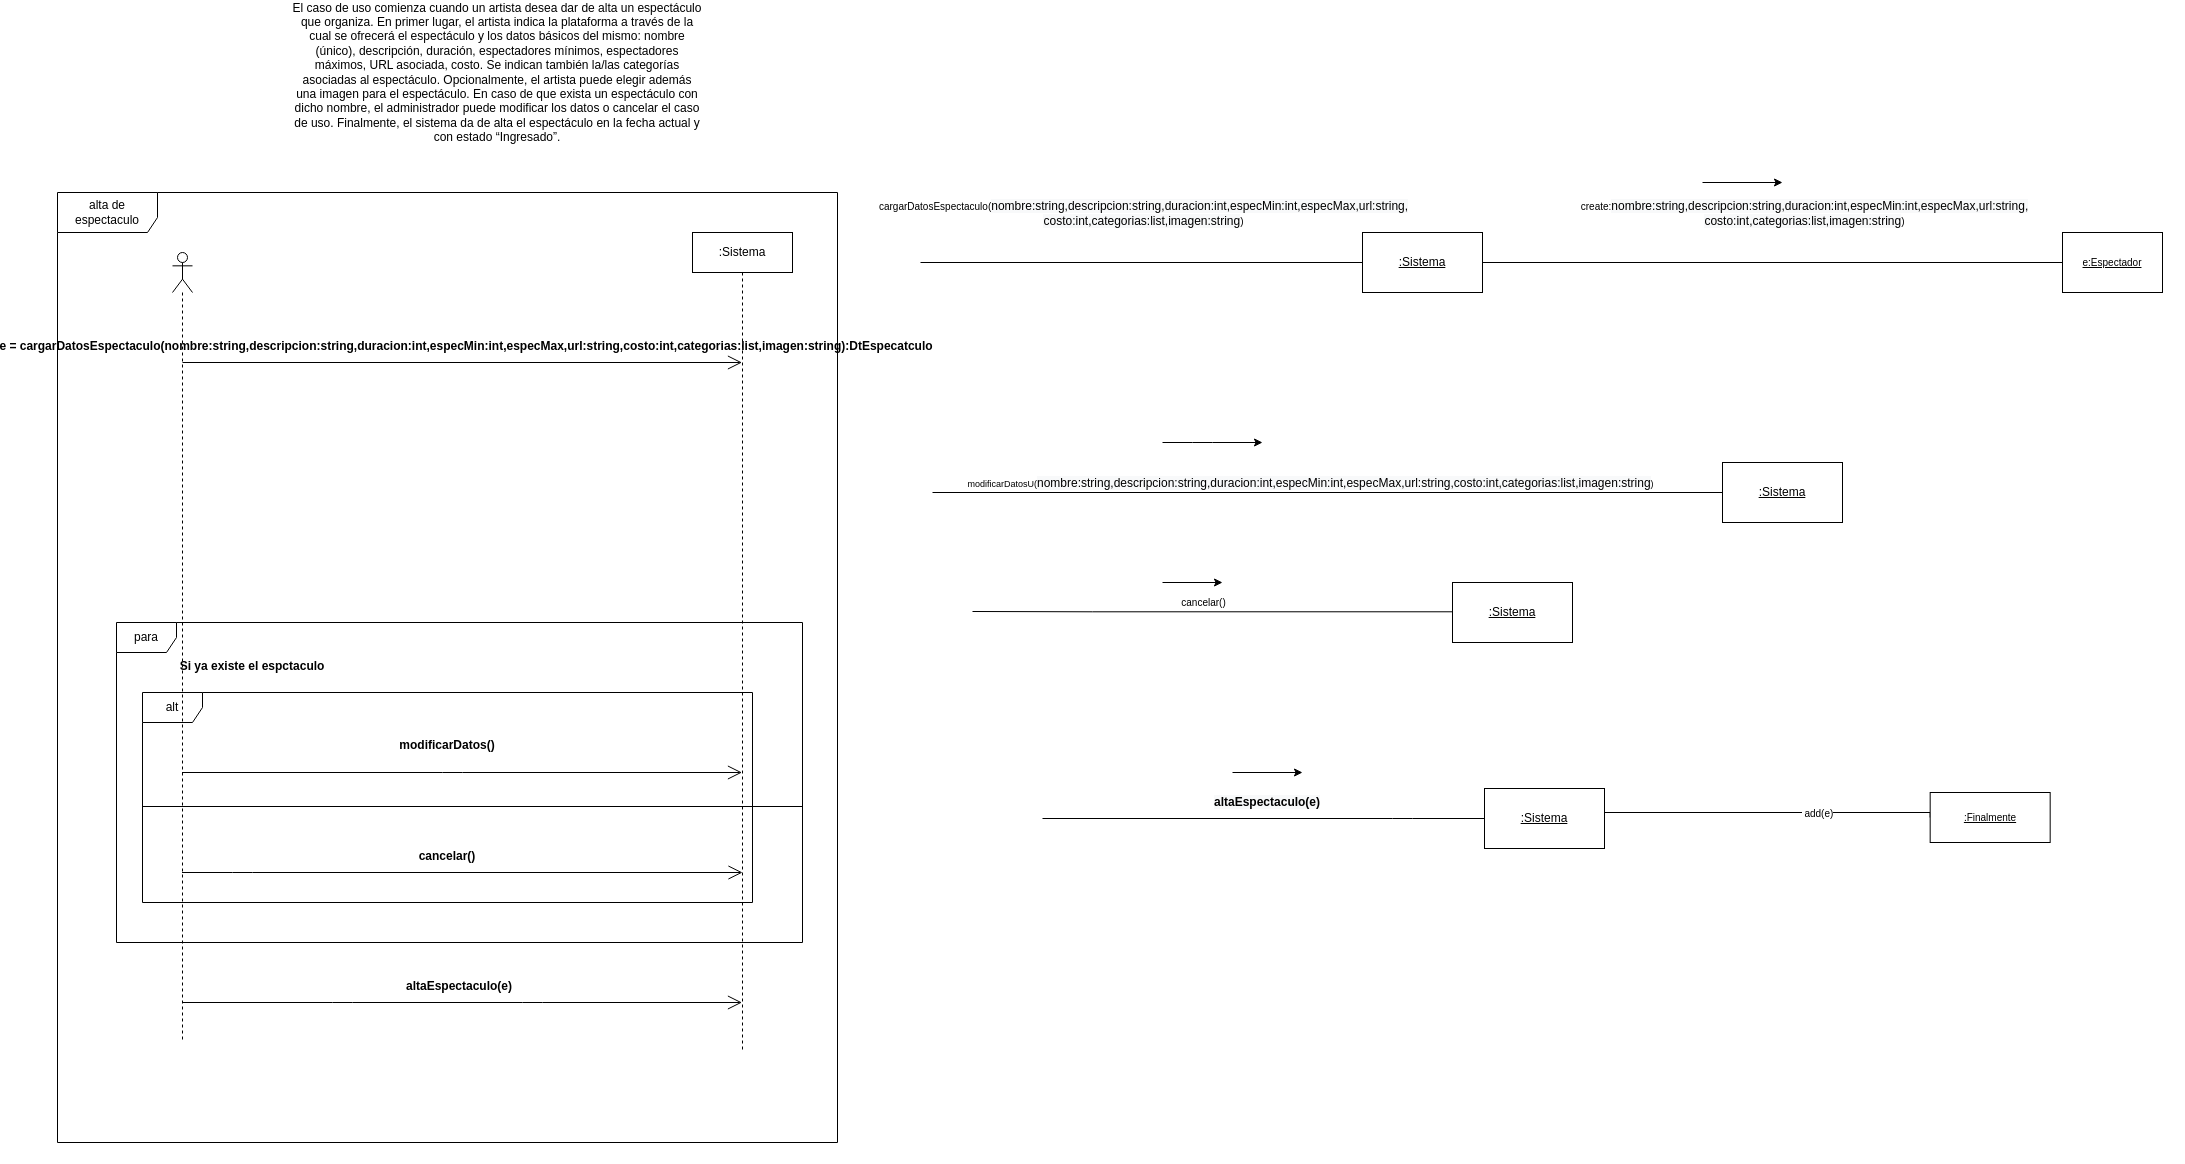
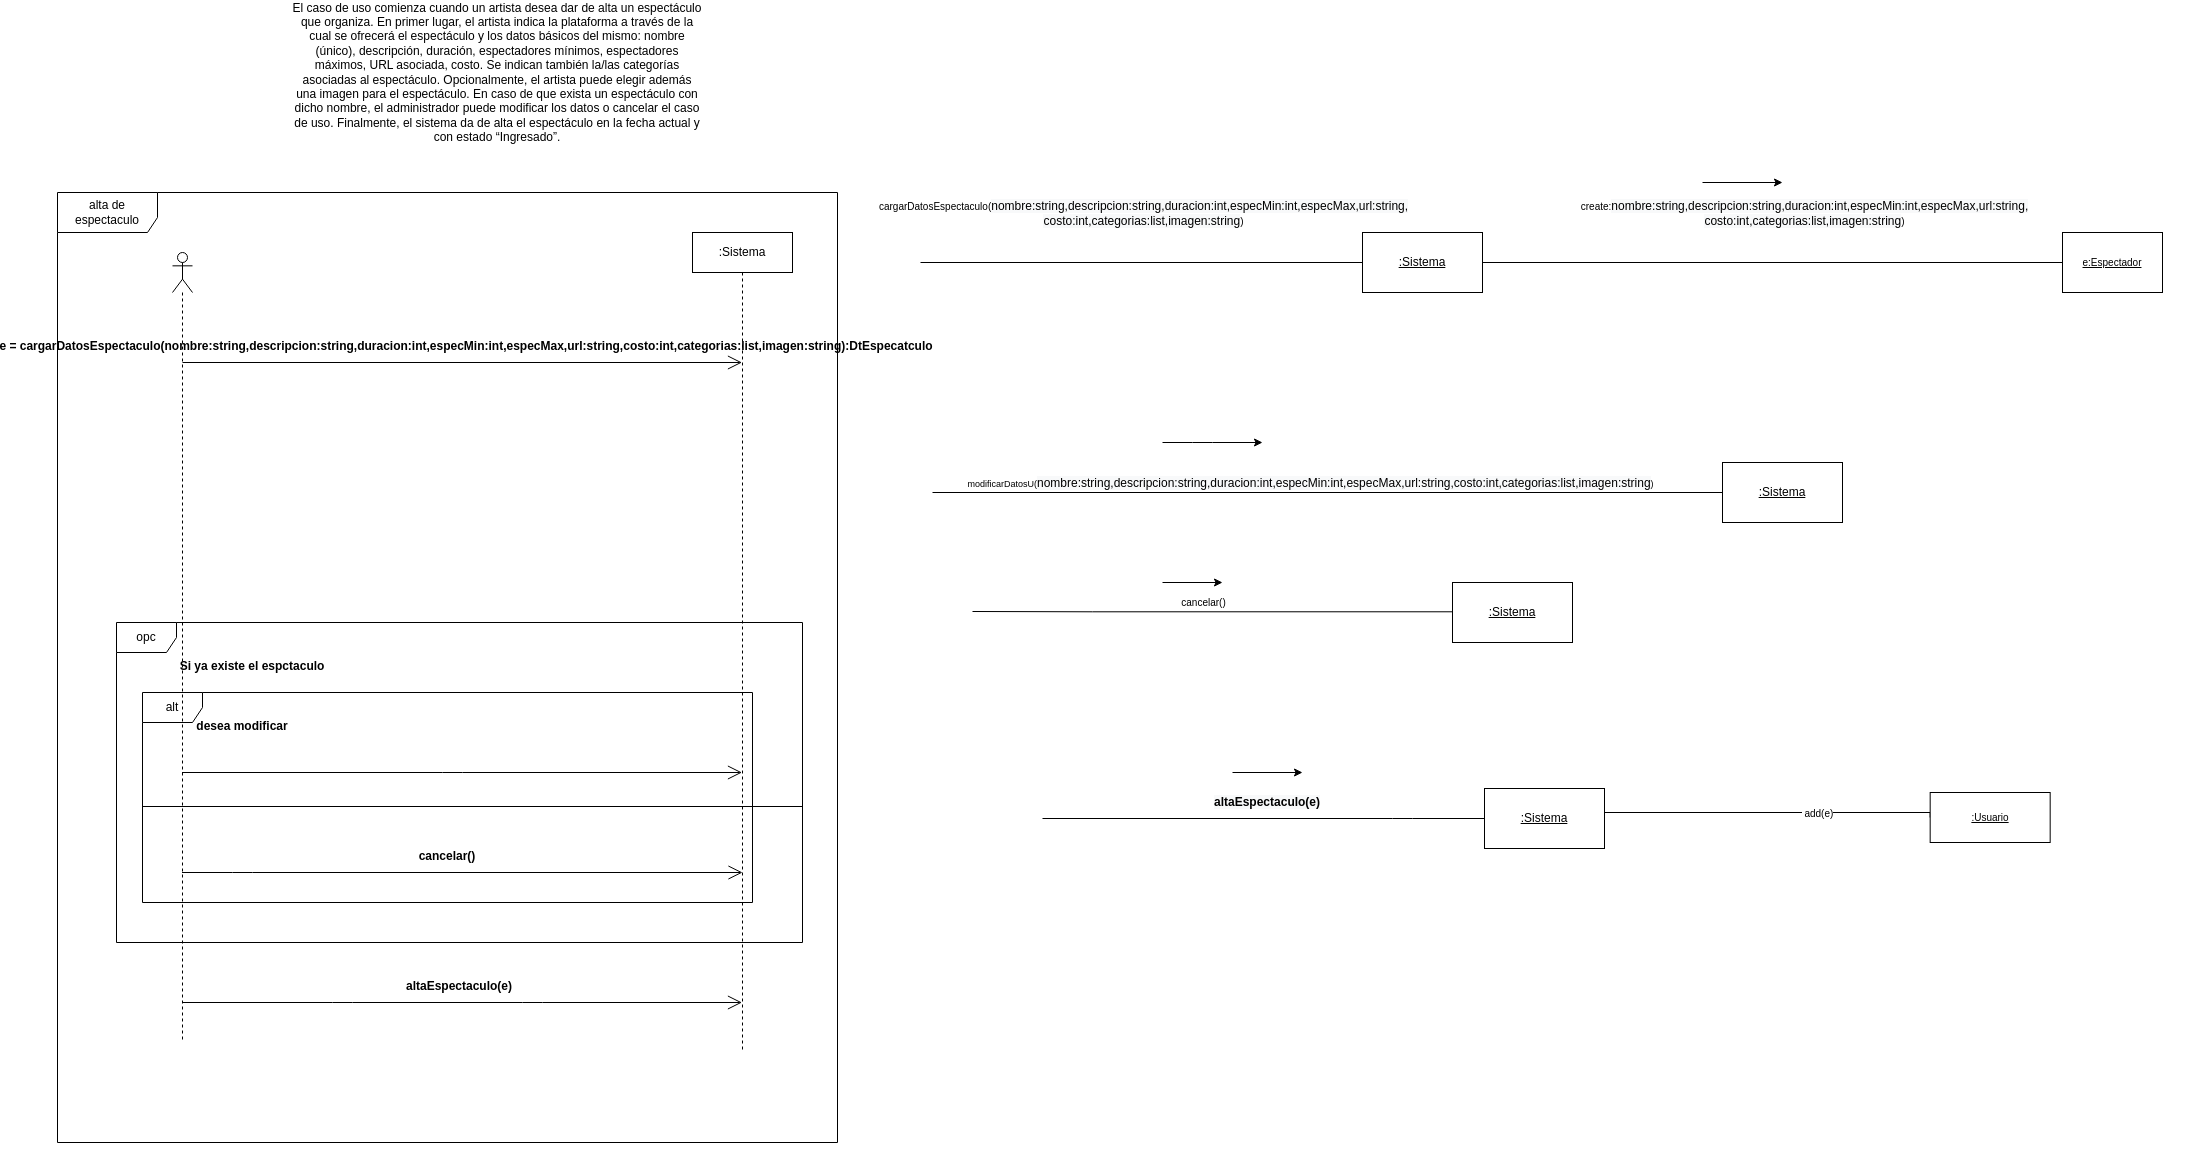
(147, 638) -> (147, 638)
none -> (243, 726)
(448, 745) -> none
(1991, 818) -> (1991, 818)
